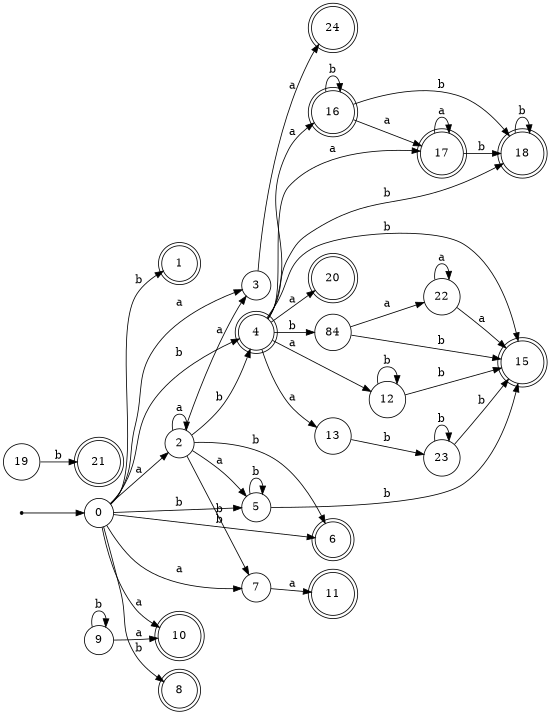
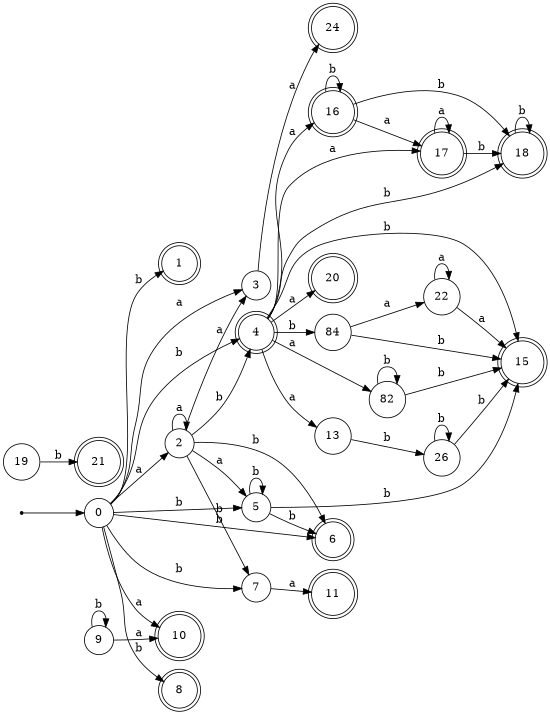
(387, 400) -> (387, 400)
(442, 458) -> (442, 458)
none -> (289, 523)
(180, 569) -> (180, 569)
